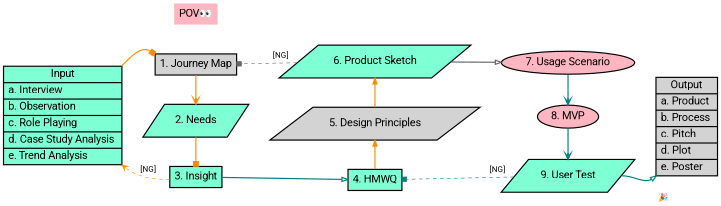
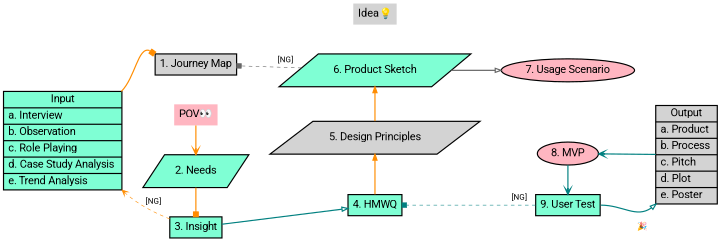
none -> (375, 14)
(196, 87) -> (196, 137)
(568, 87) -> (630, 154)
(568, 176) -> (568, 205)
